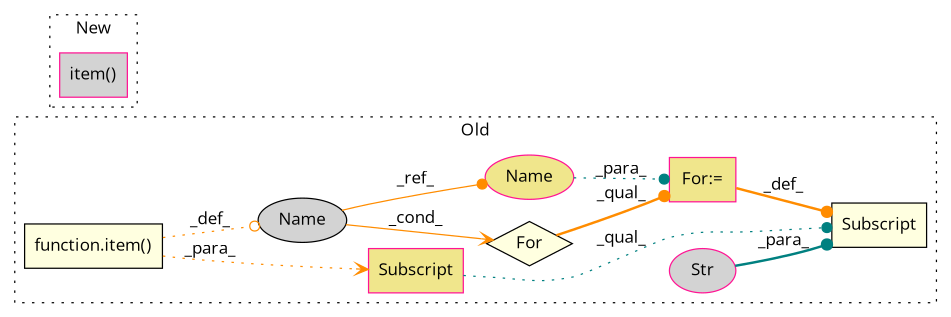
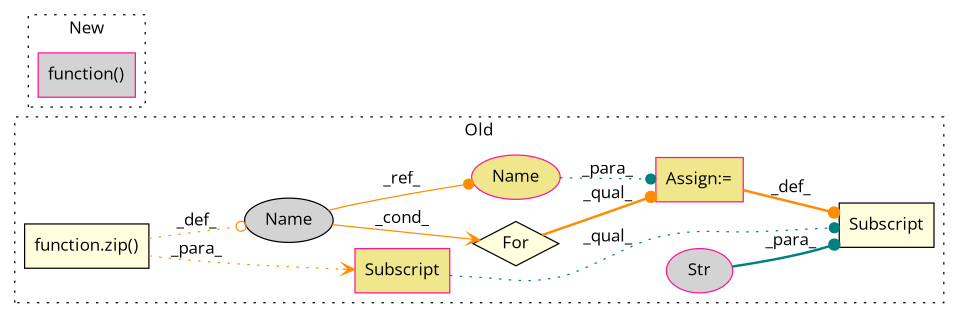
(94, 75) -> (87, 75)
(703, 180) -> (700, 180)
(94, 246) -> (87, 246)
